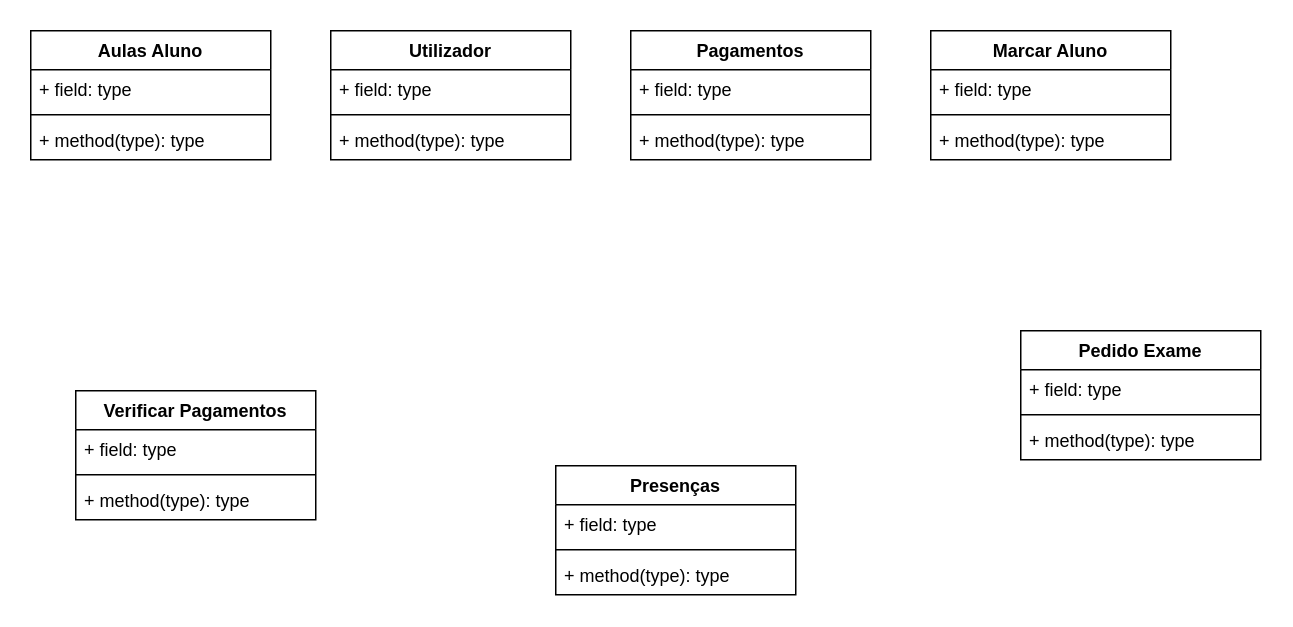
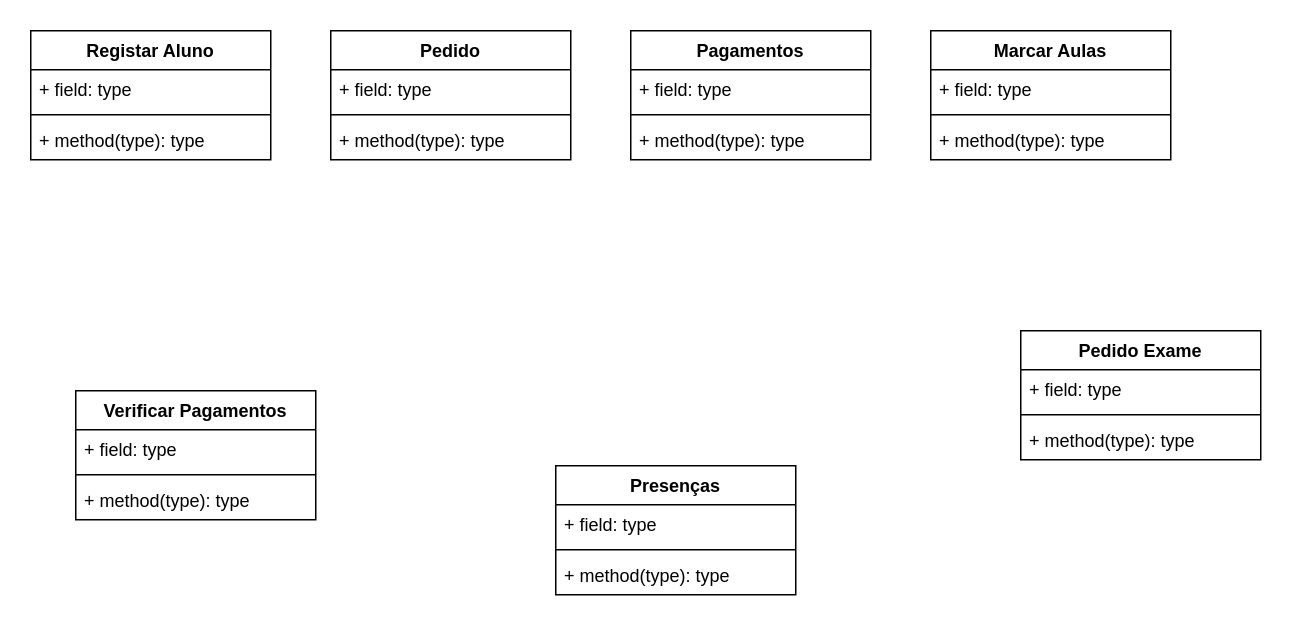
(150, 51) -> (150, 51)
(450, 51) -> (450, 51)
(1050, 51) -> (1050, 51)
